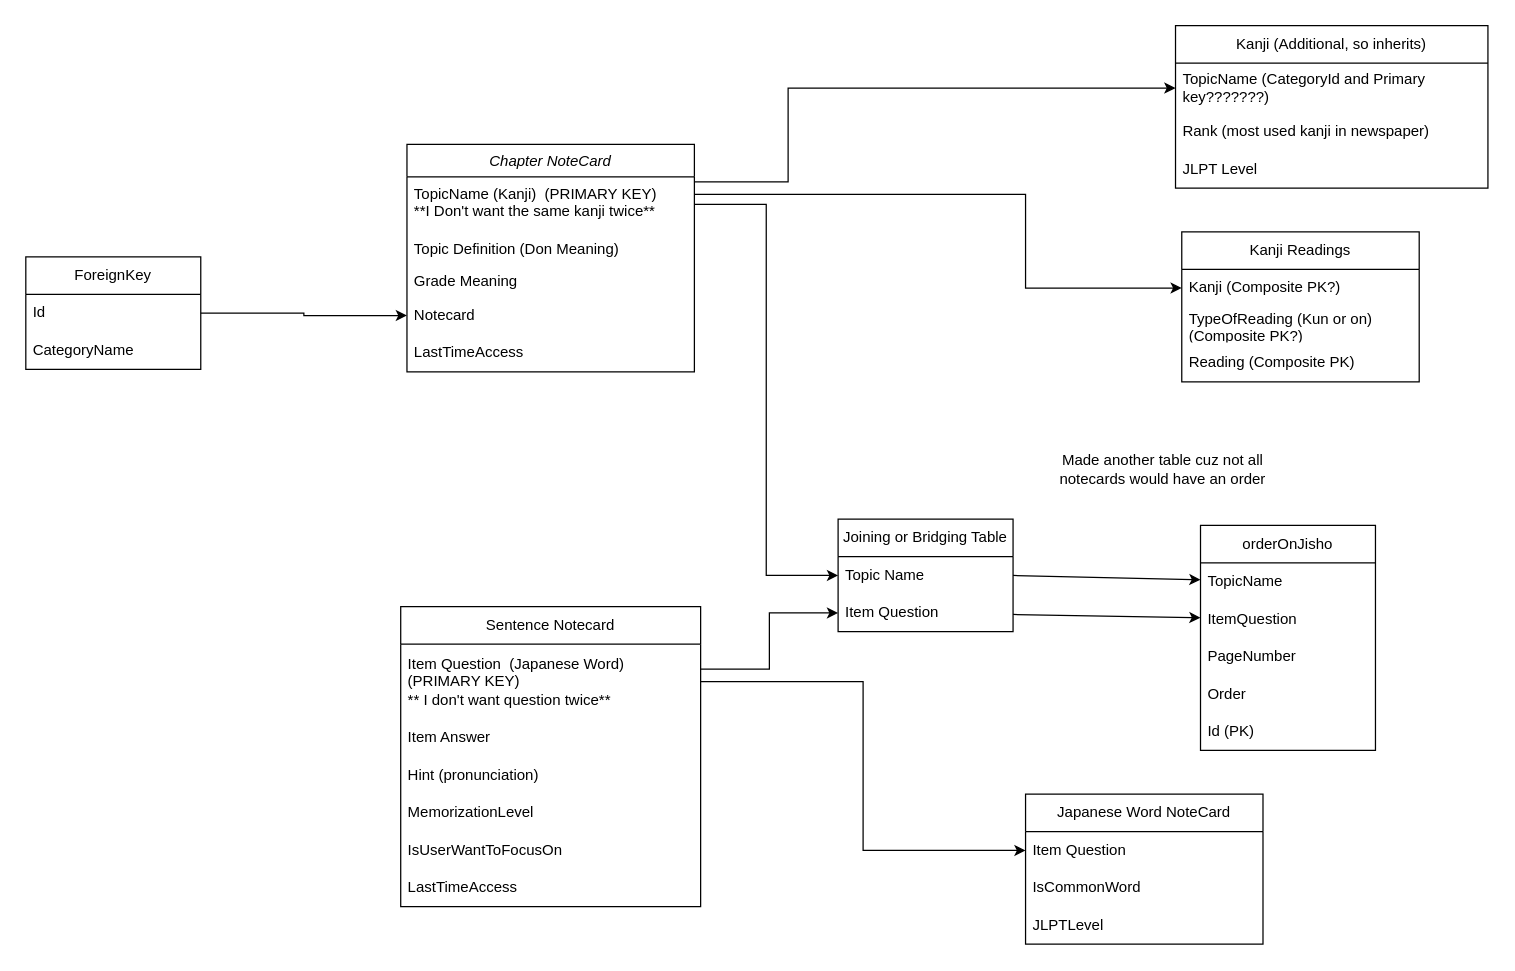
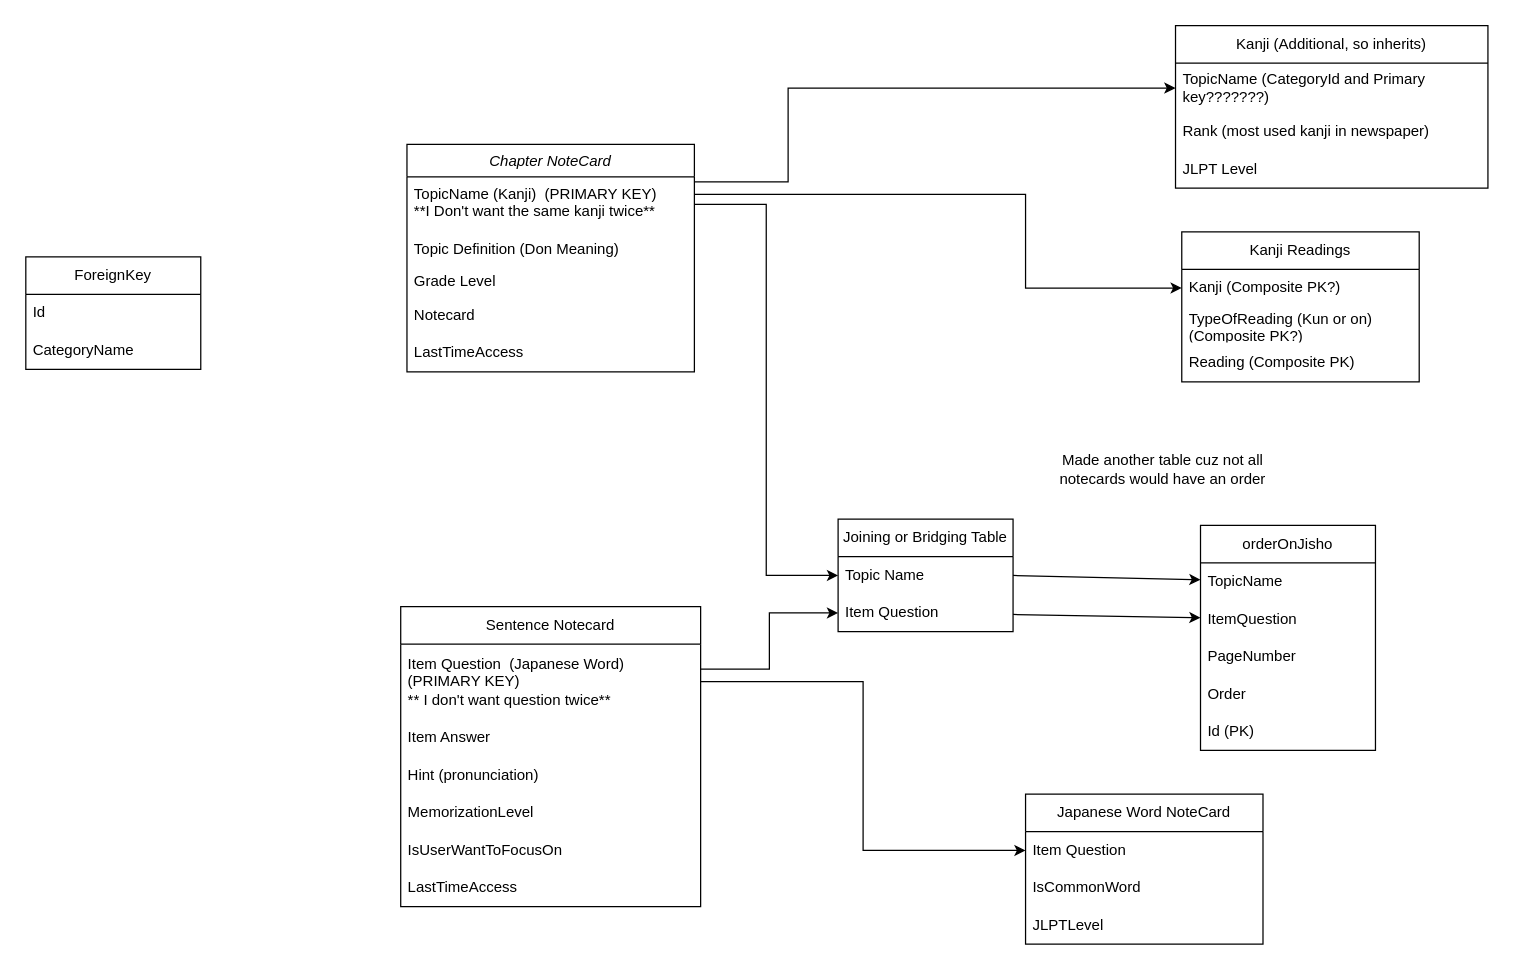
(464, 281) -> (456, 281)
(301, 313) -> none
